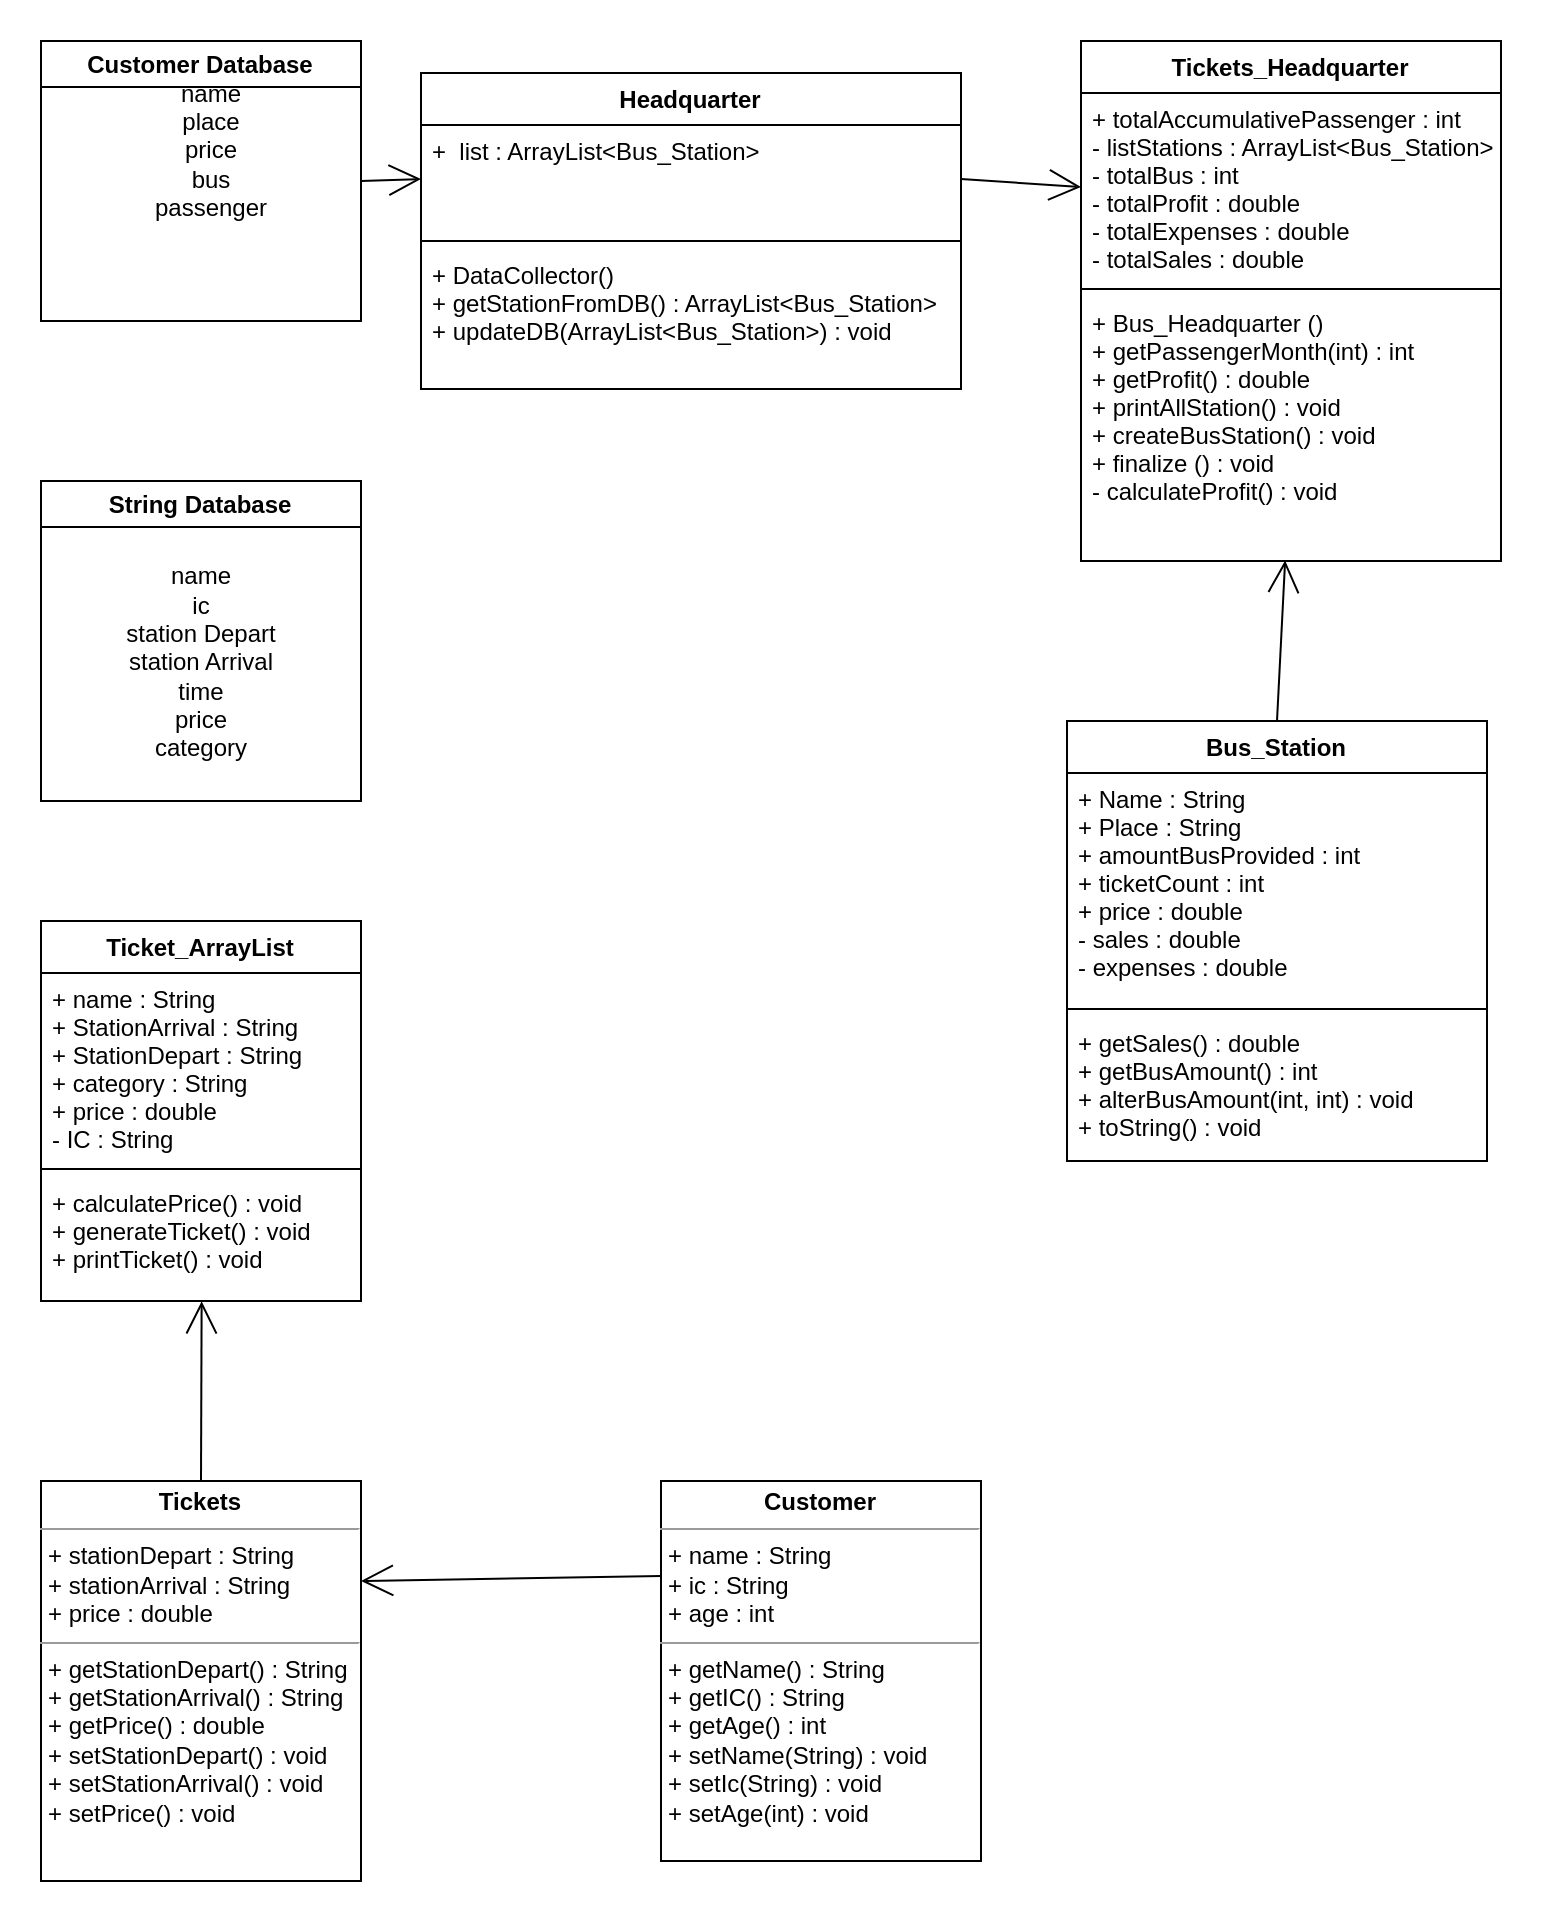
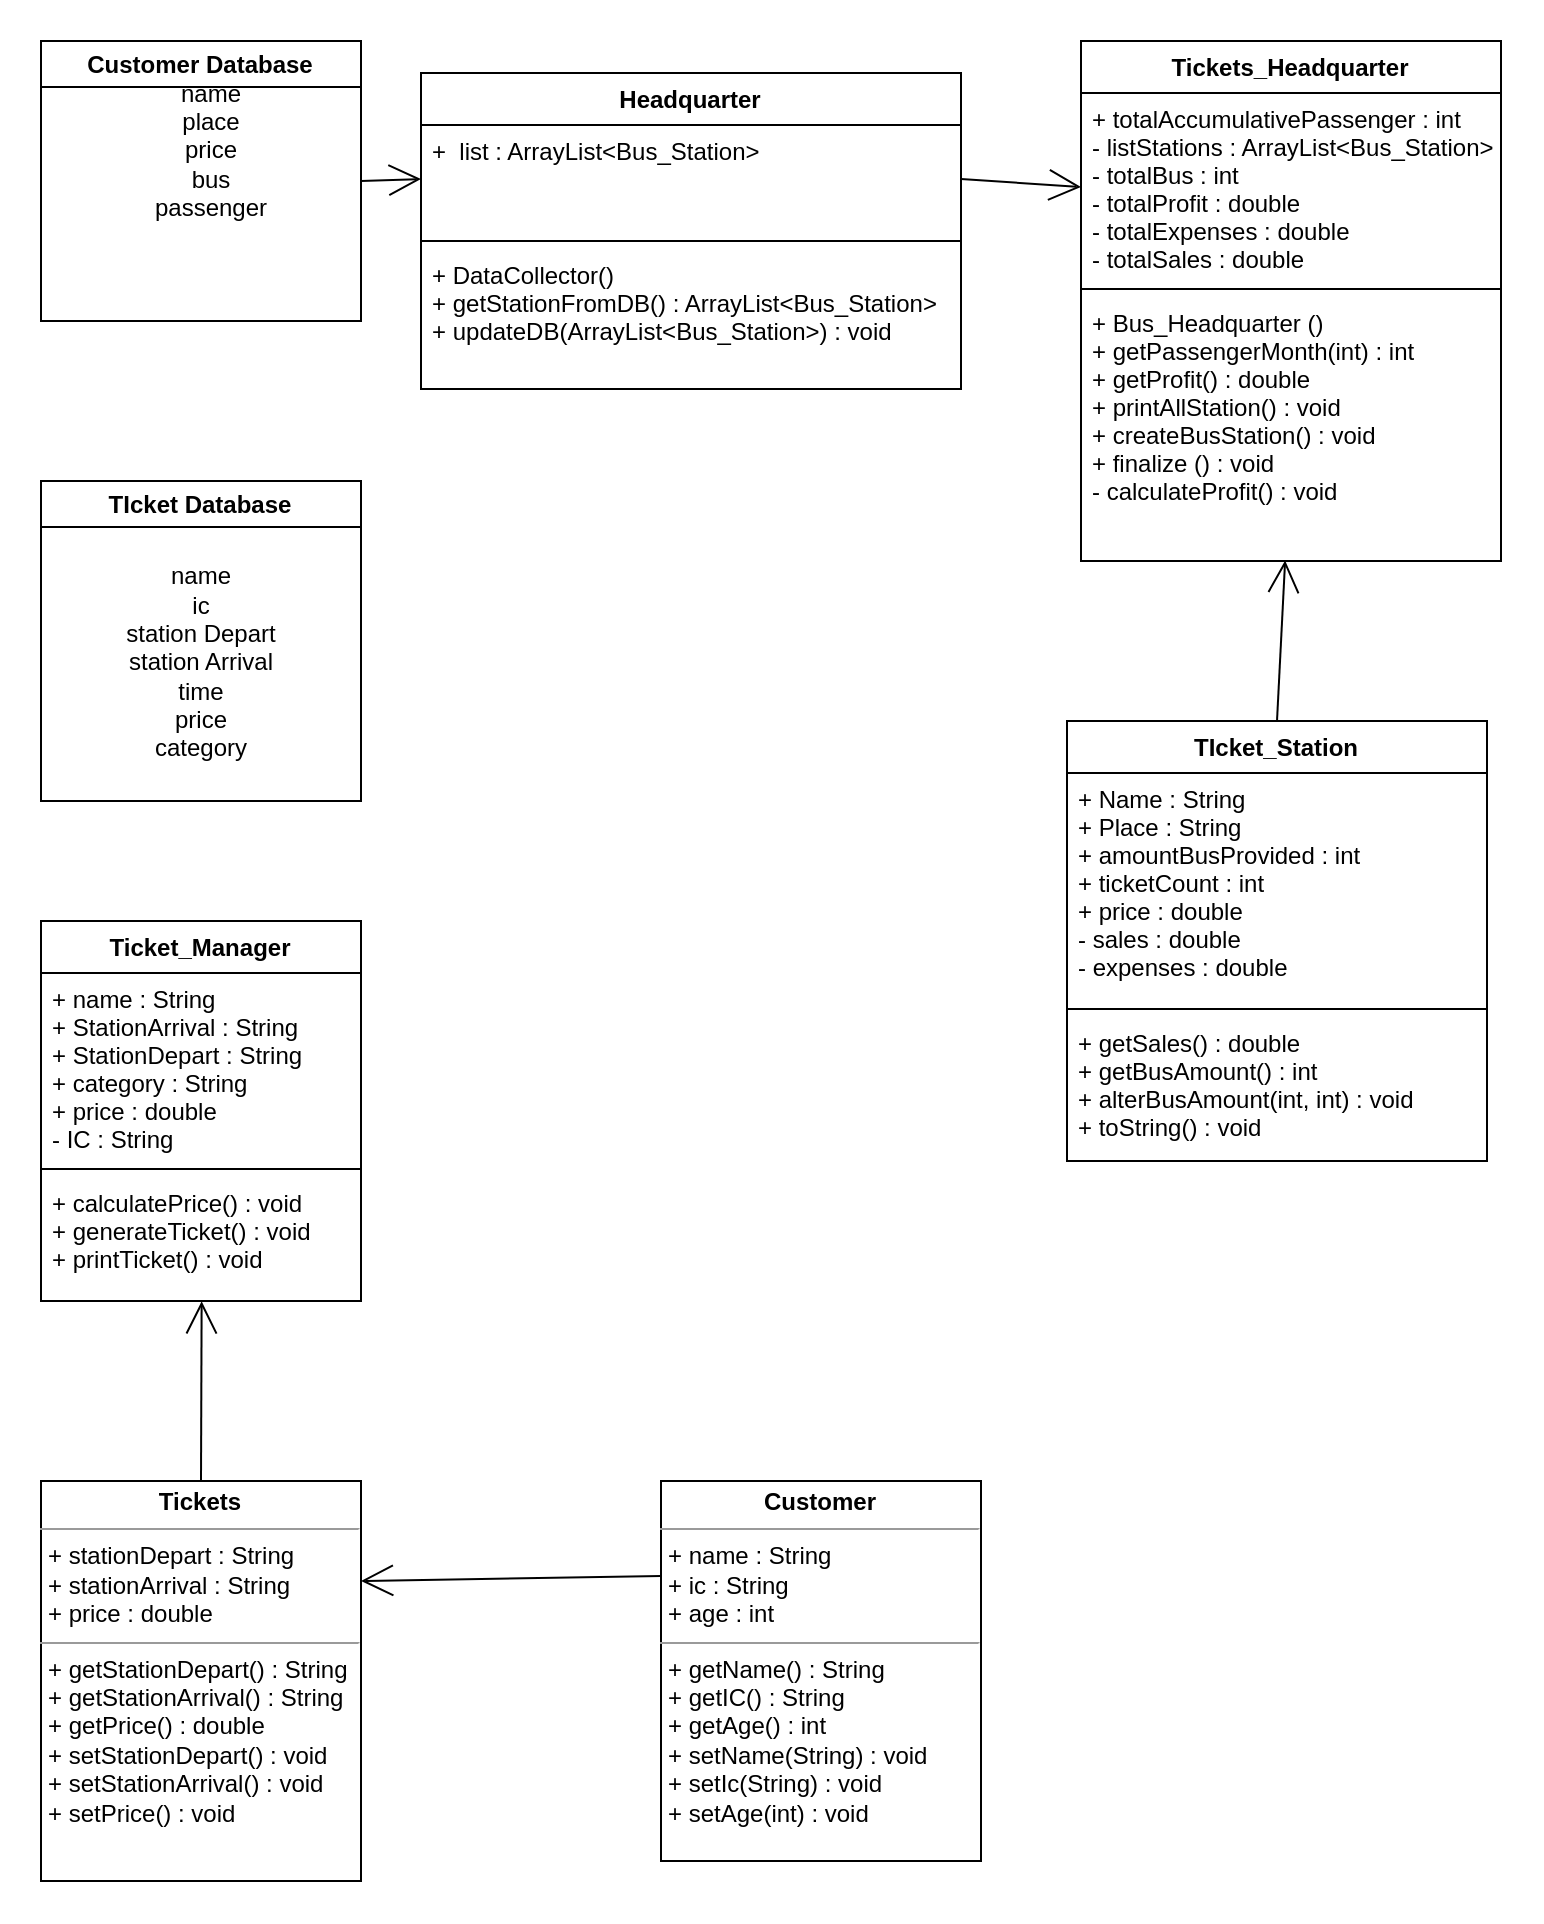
(200, 505) -> (200, 505)
(1276, 748) -> (1276, 748)
(200, 948) -> (200, 948)
